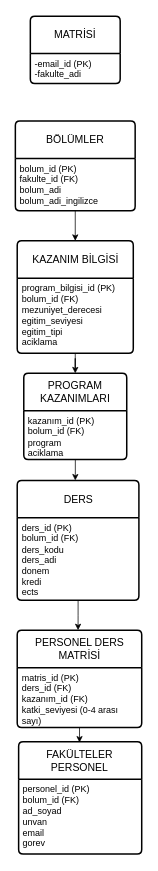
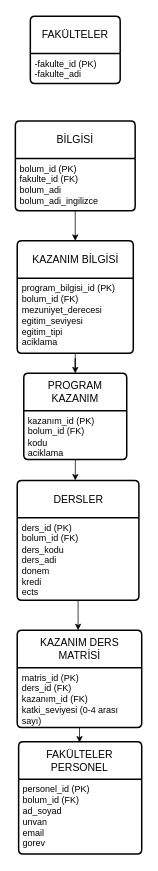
(75, 34) -> (75, 34)
(65, 69) -> (72, 69)
(75, 139) -> (75, 139)
(75, 392) -> (75, 392)
(64, 437) -> (64, 437)
(79, 499) -> (79, 499)
(80, 649) -> (80, 649)
